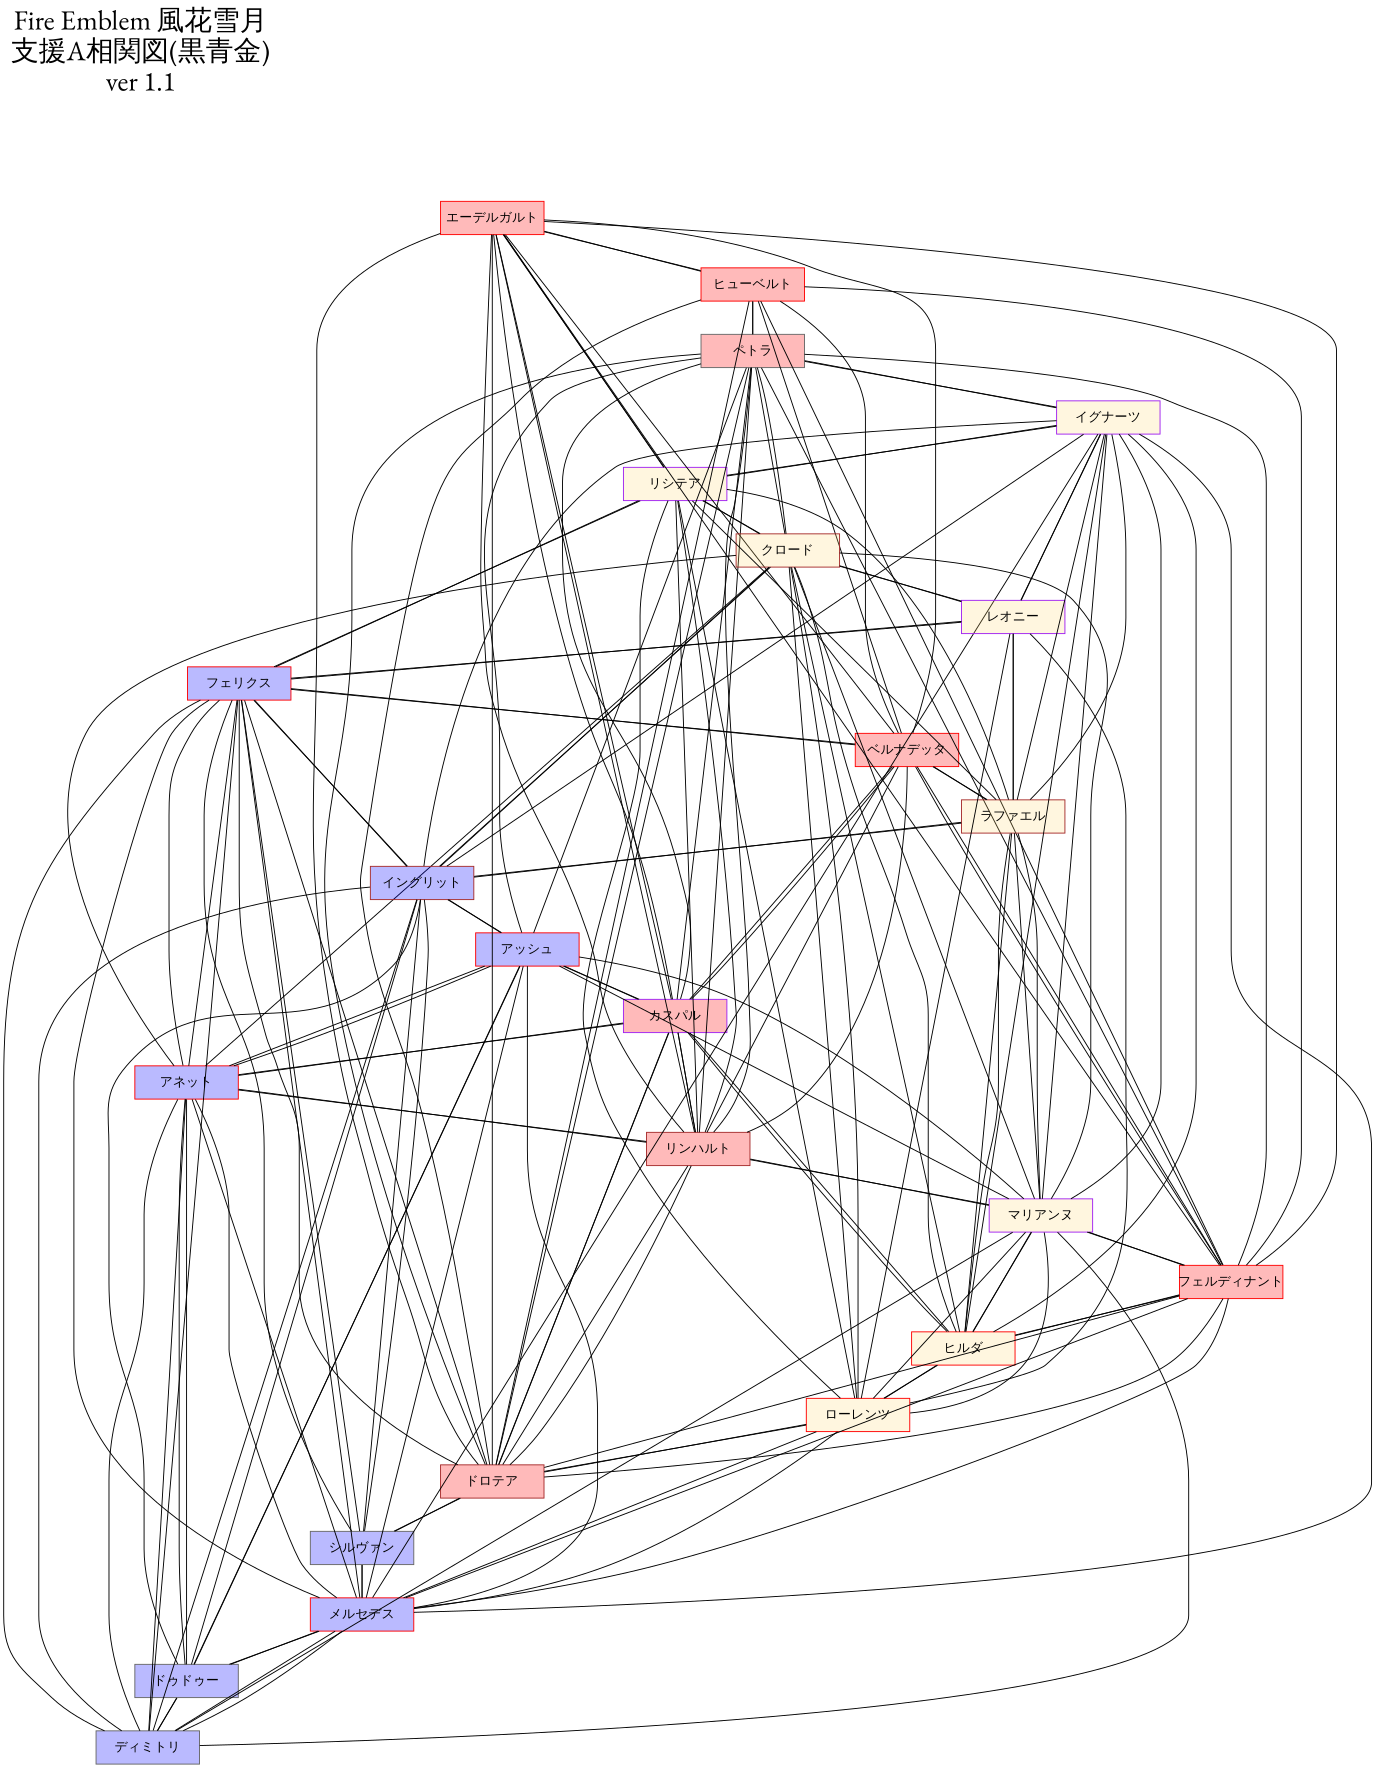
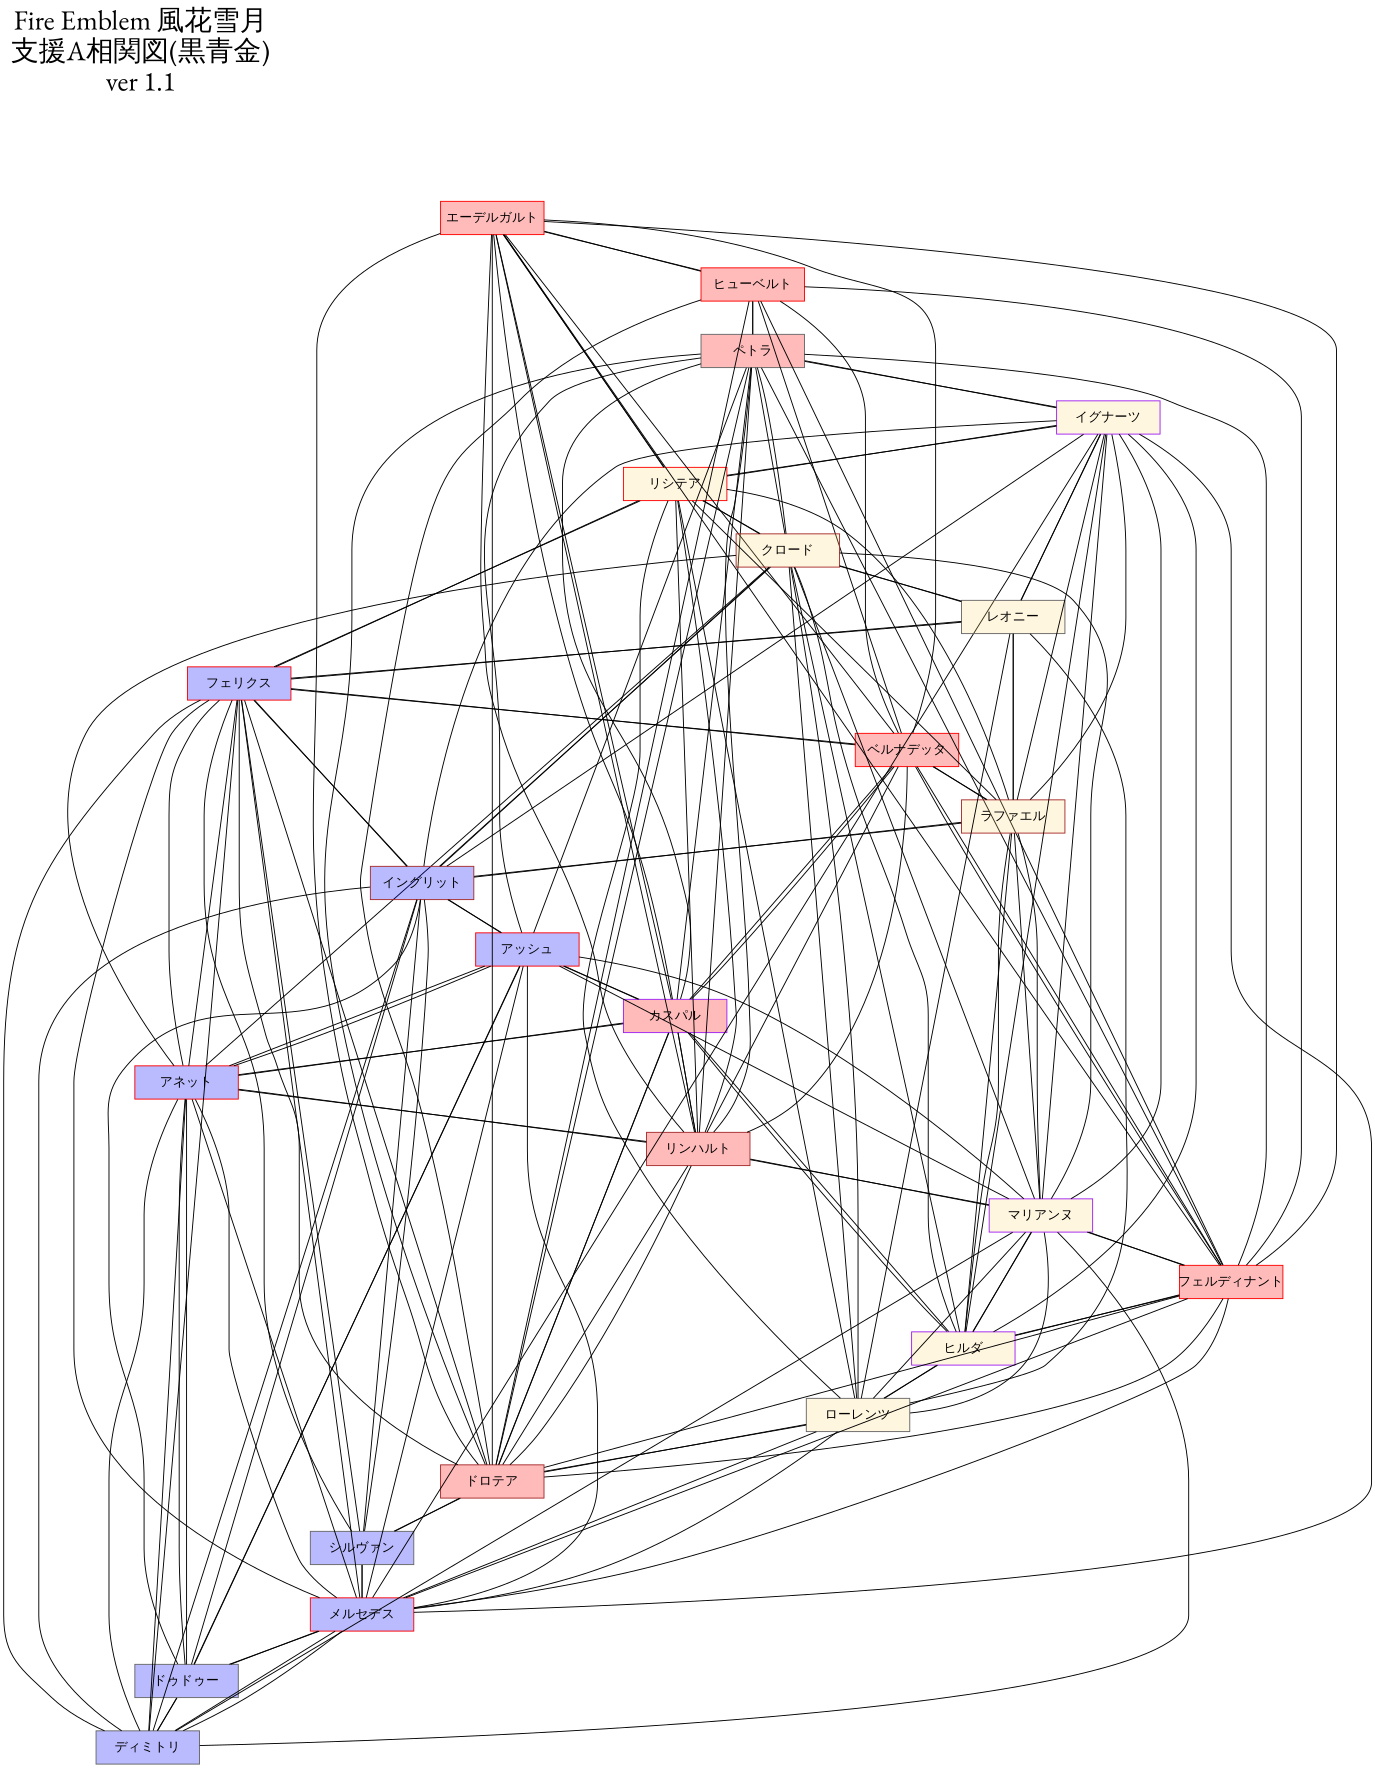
(675, 484) -> (675, 484)
(1013, 617) -> (1013, 617)
(963, 1348) -> (963, 1348)
(858, 1415) -> (858, 1415)
